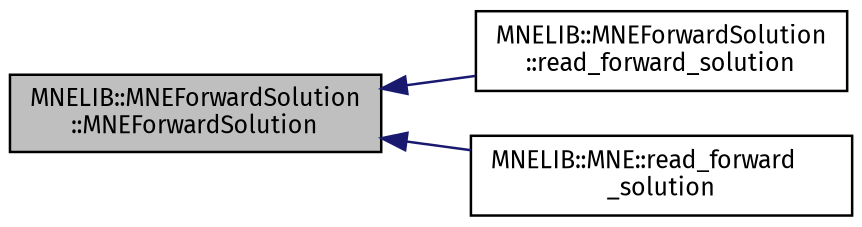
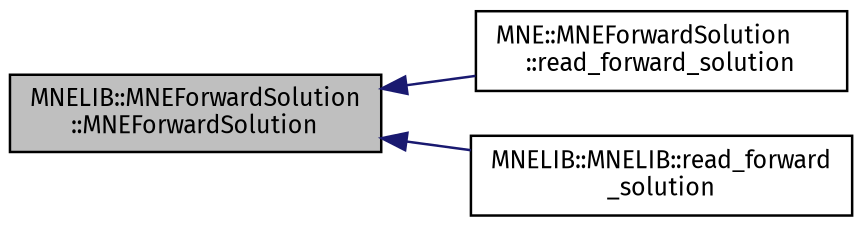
(662, 51) -> (662, 51)
(662, 176) -> (662, 176)
